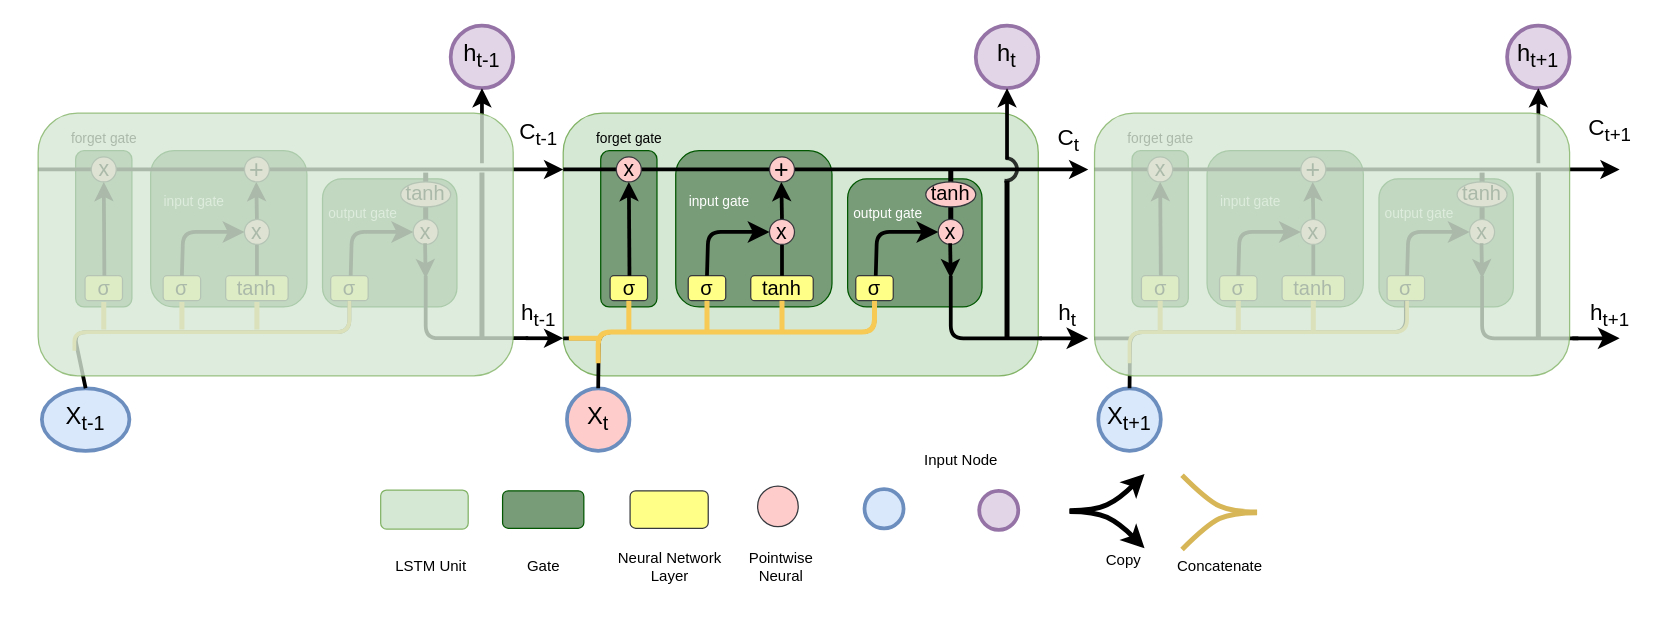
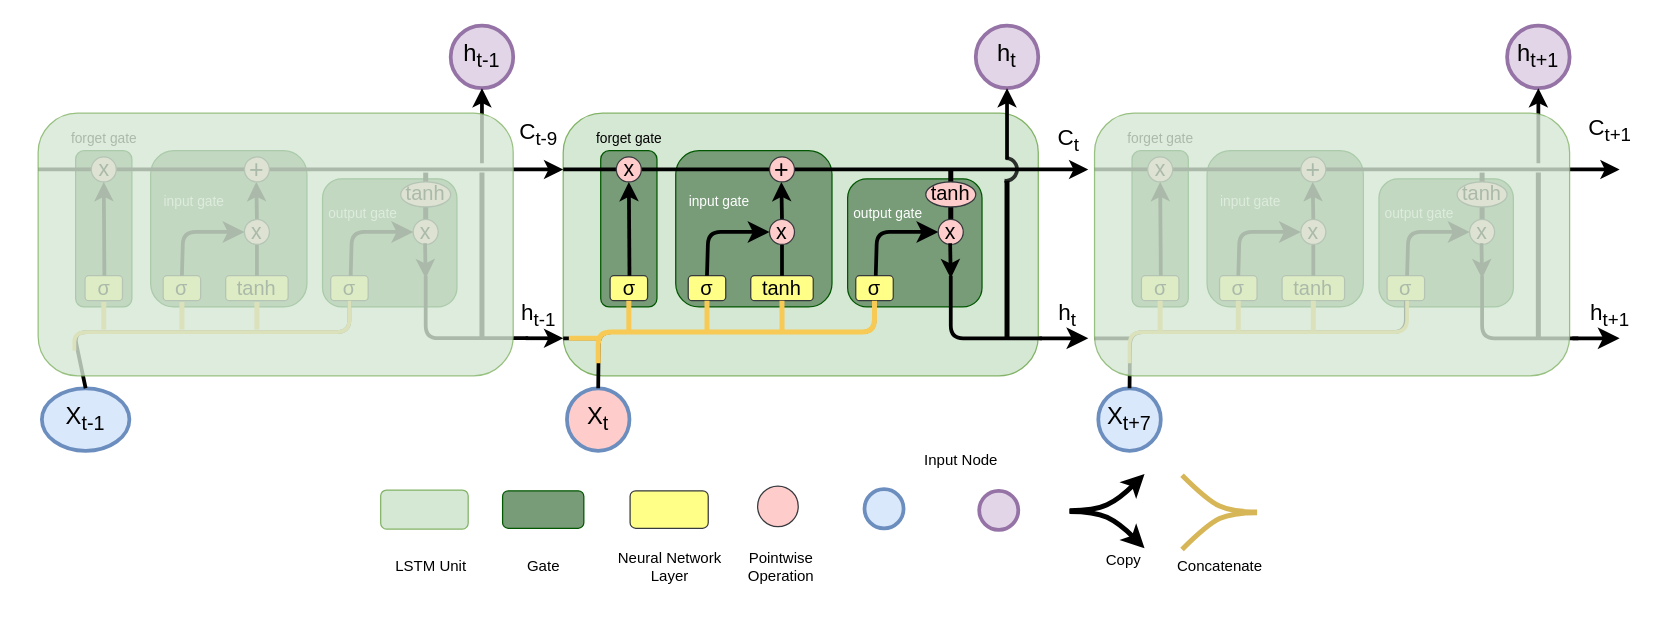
(539, 134) -> (539, 134)
(1129, 419) -> (1129, 419)
(781, 567) -> (781, 567)
